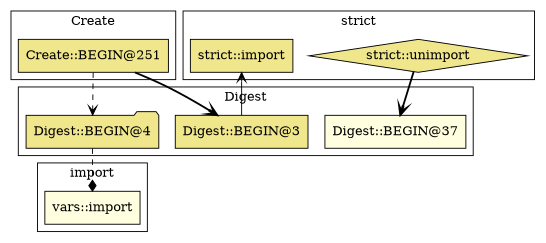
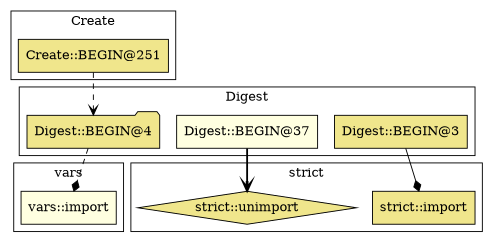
(179, 93) -> none
(407, 93) -> (247, 169)
(242, 98) -> (412, 169)
(92, 173) -> (69, 173)
